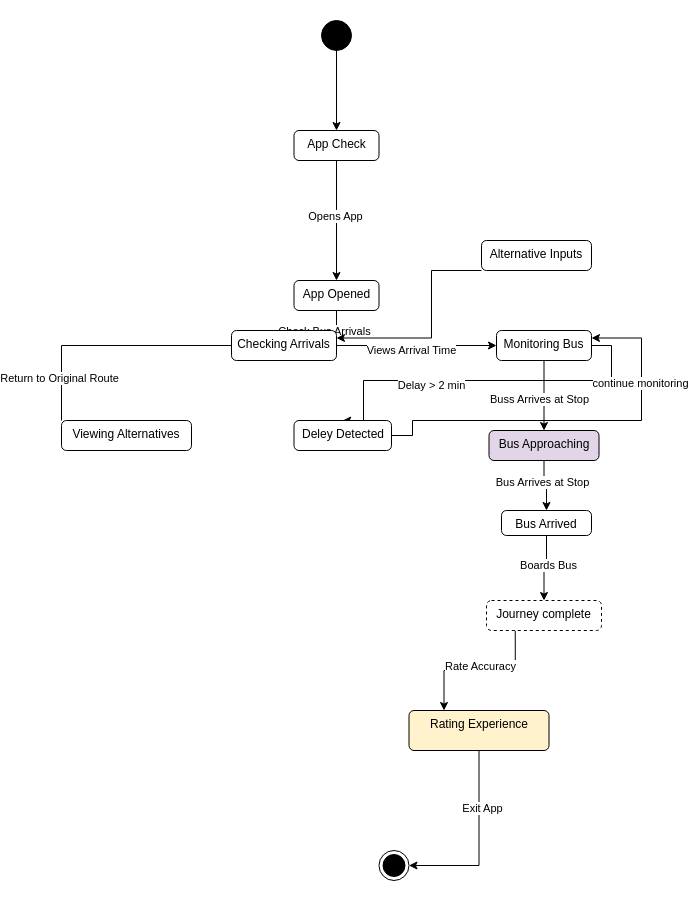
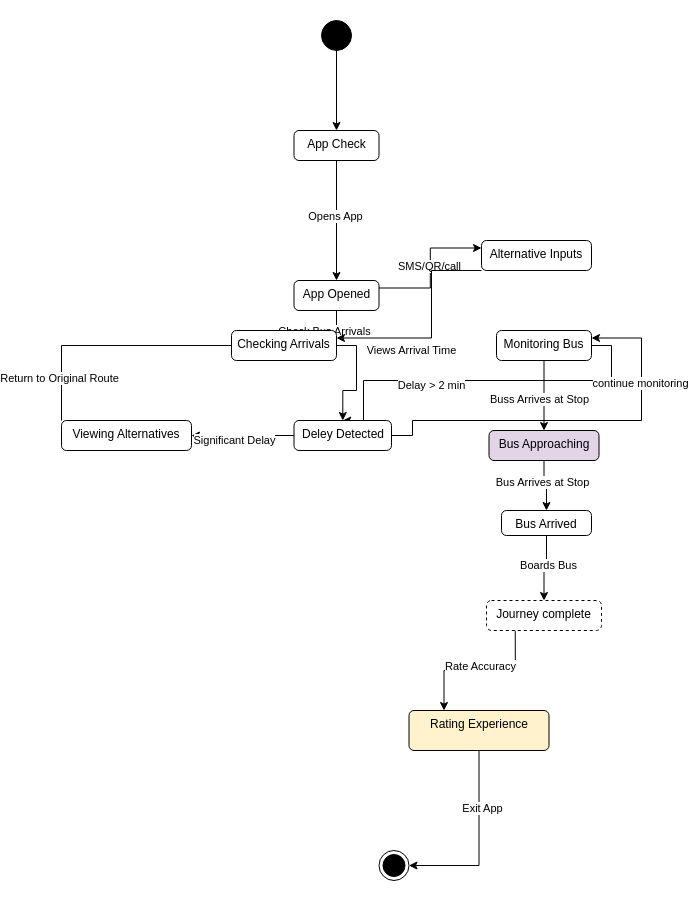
none -> (442, 248)
(472, 346) -> (357, 385)
none -> (246, 436)
